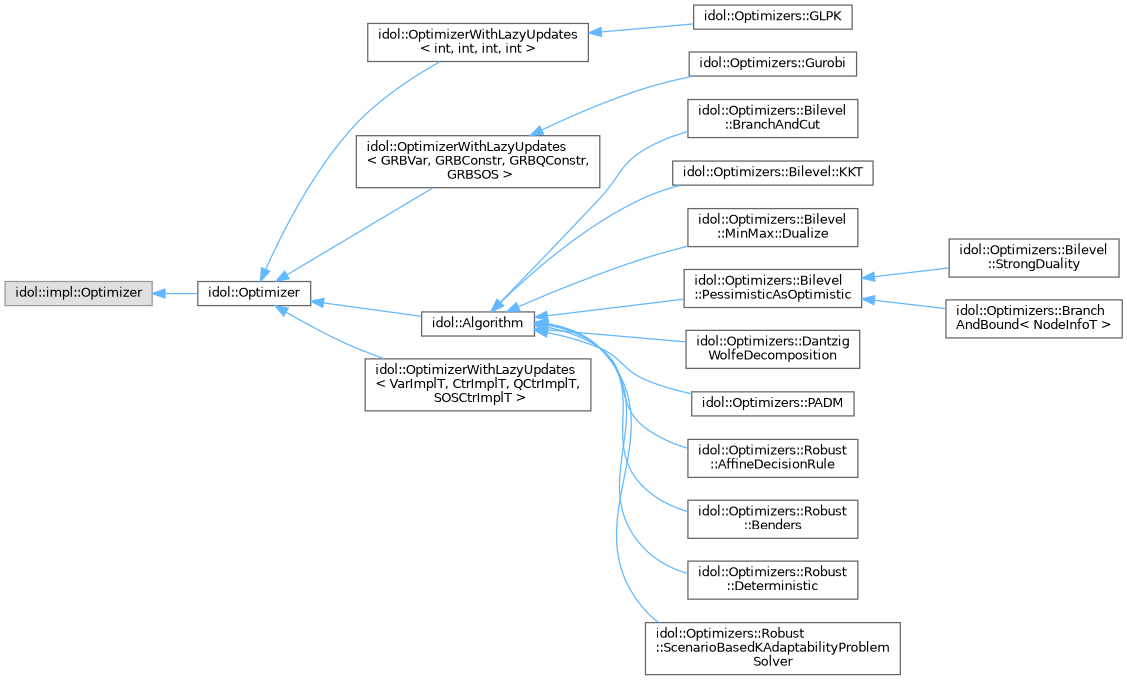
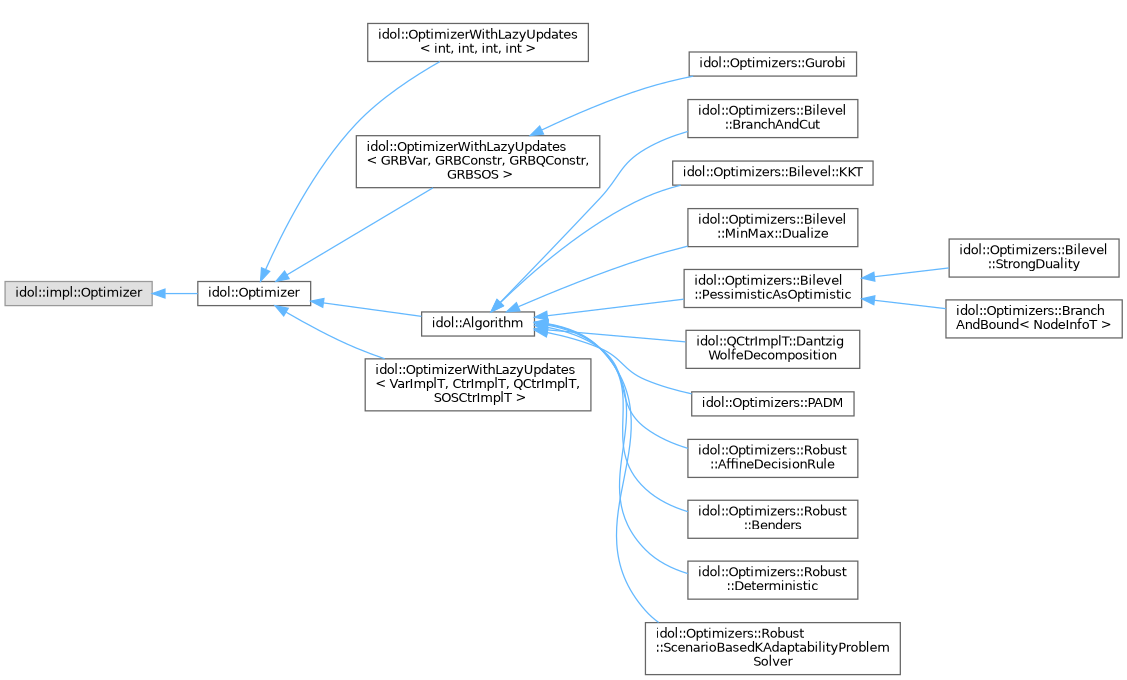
(773, 17) -> none
(773, 349) -> (773, 349)
